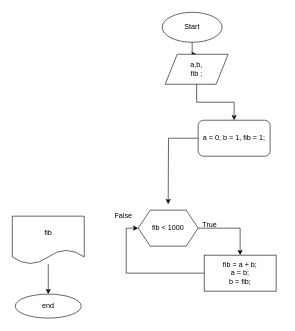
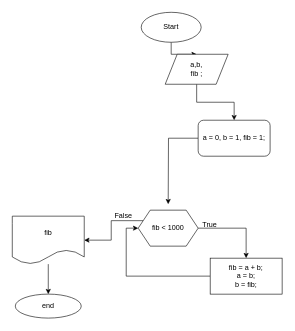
(192, 27) -> (171, 27)
none -> (127, 221)
(240, 273) -> (246, 276)
